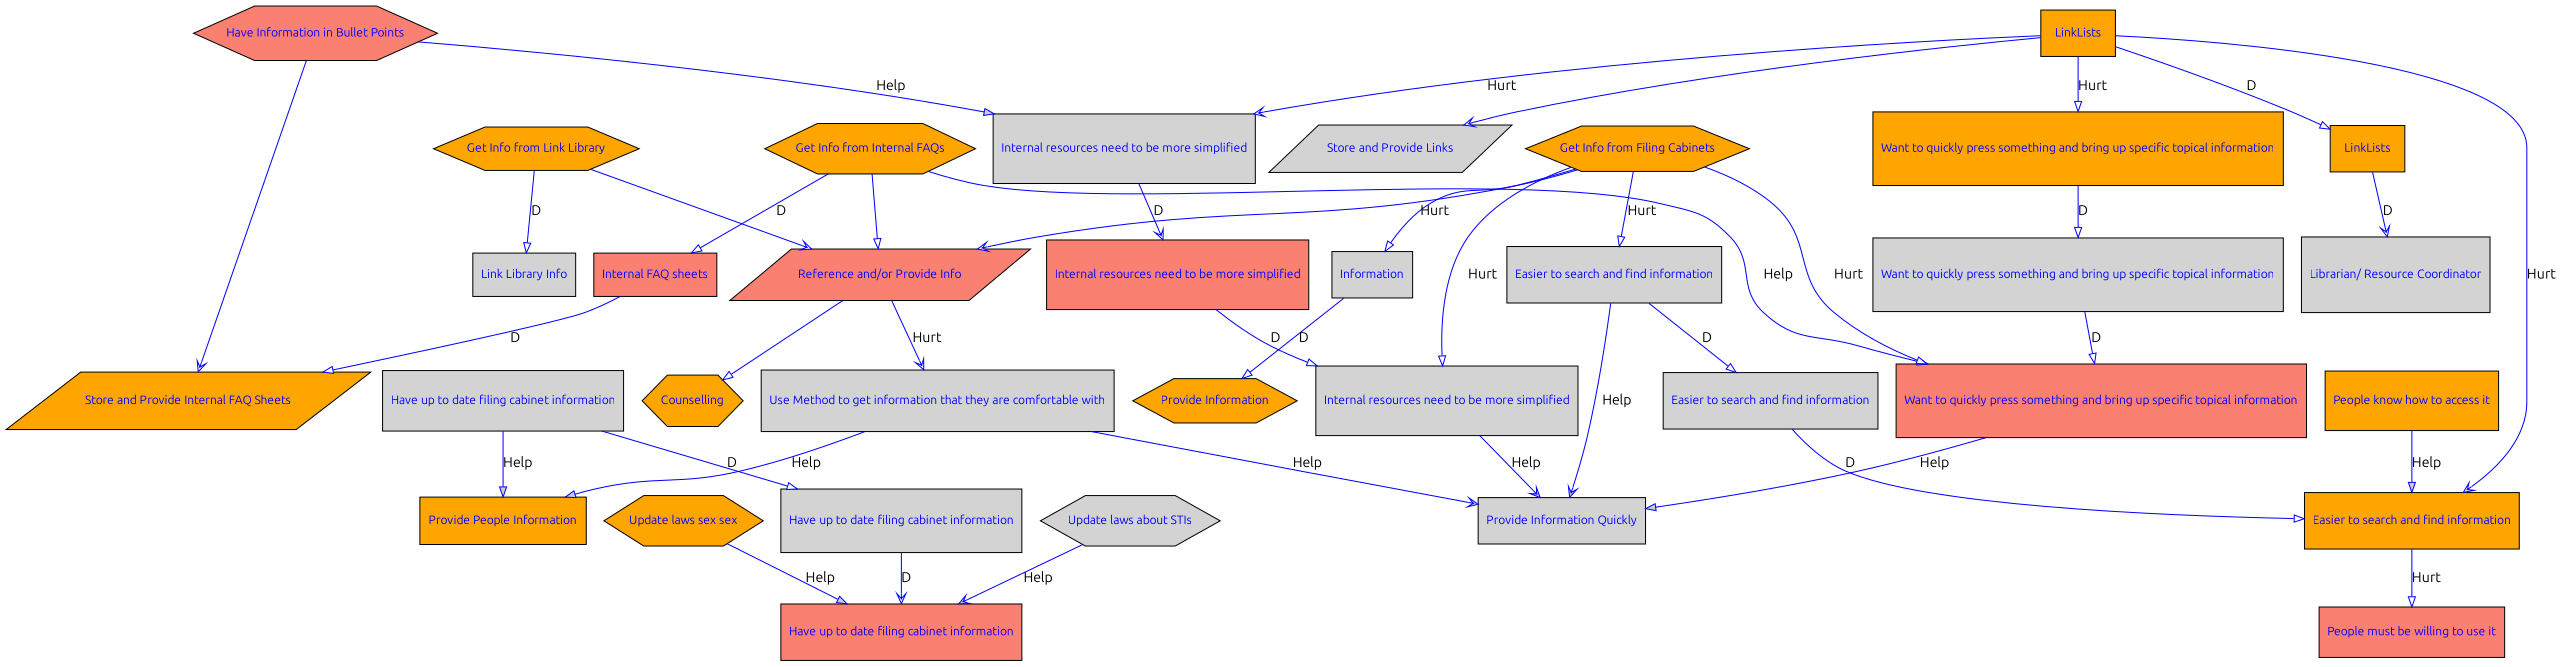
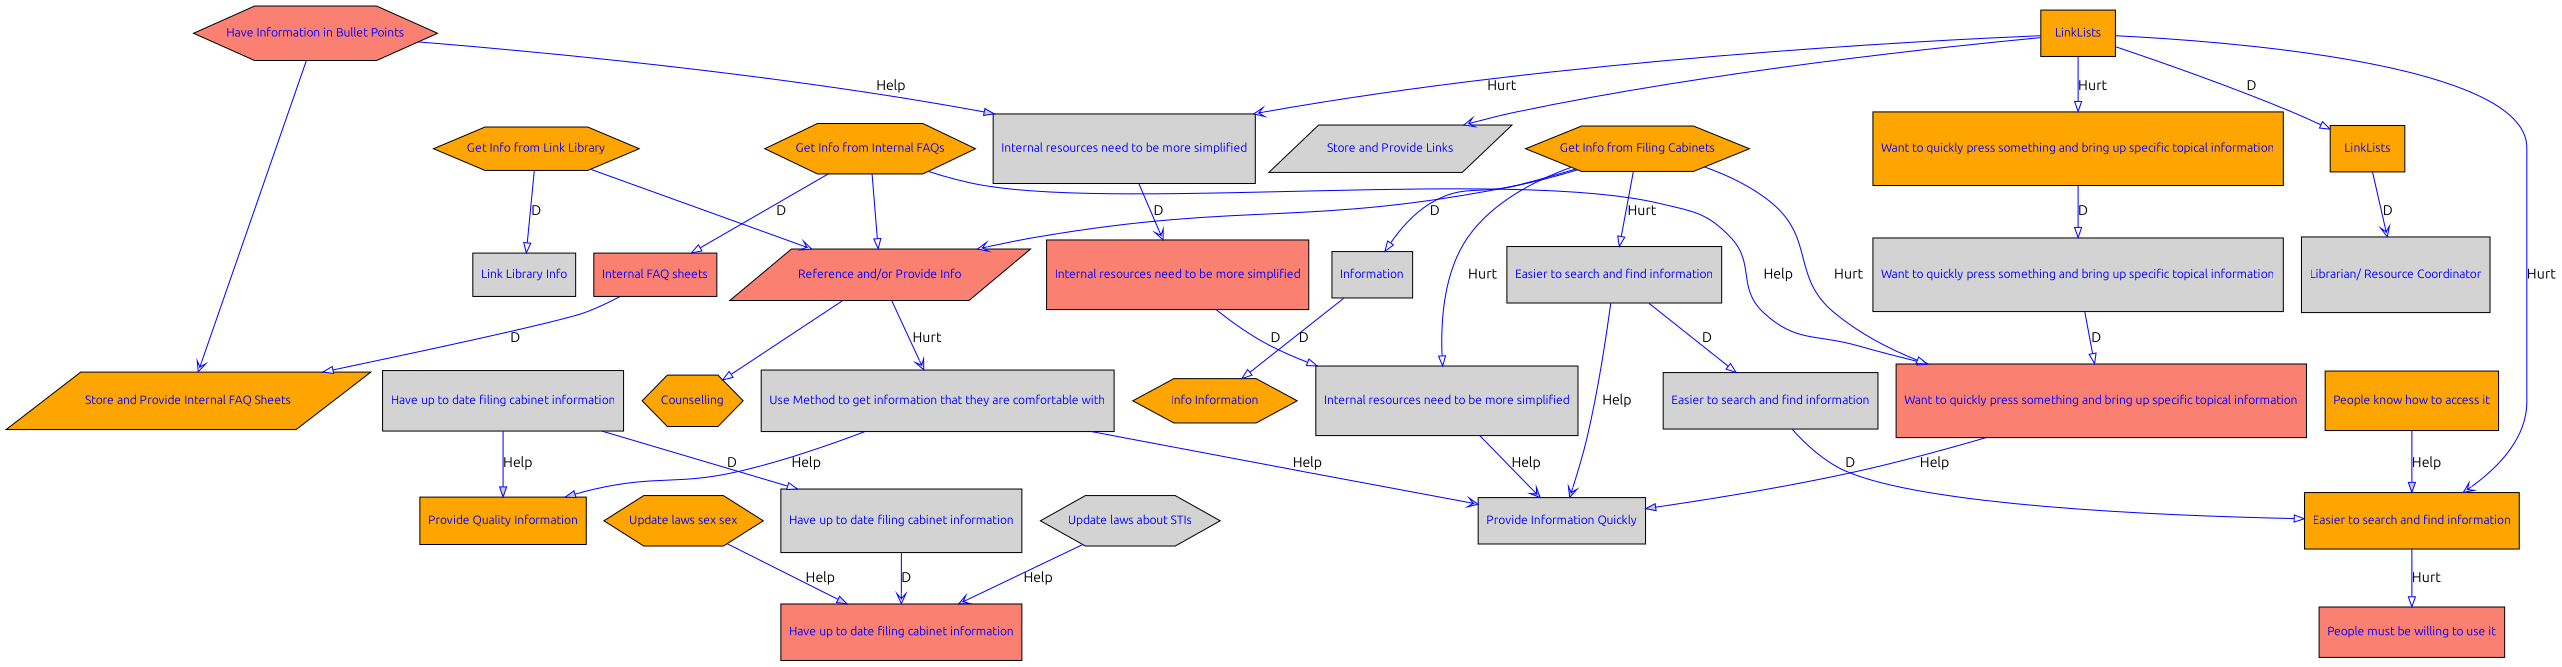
(1435, 211) -> (1435, 211)
(1215, 401) -> (1215, 401)
(503, 521) -> (503, 521)
